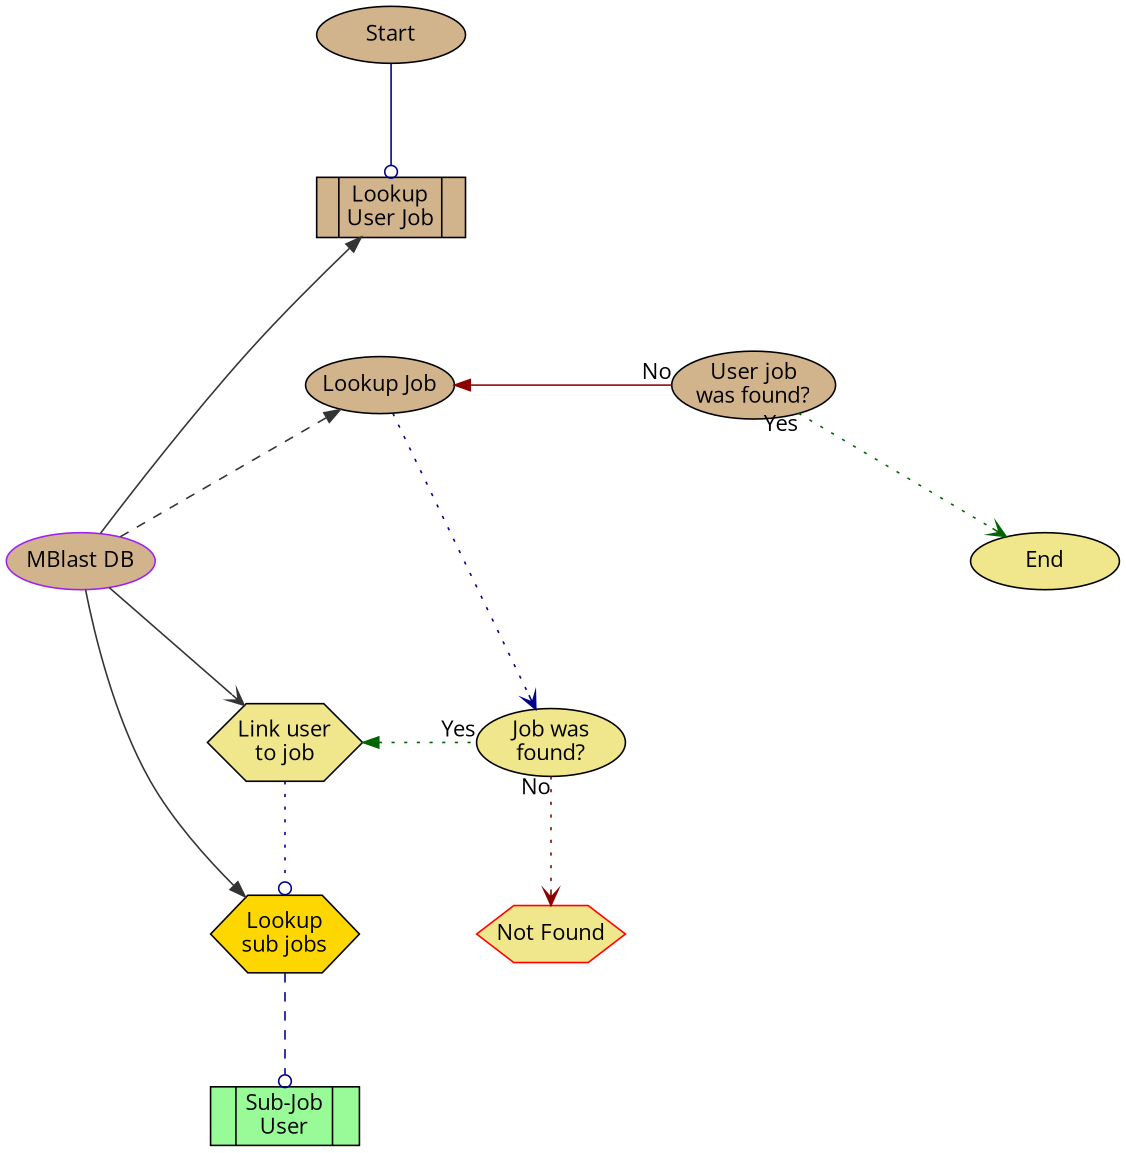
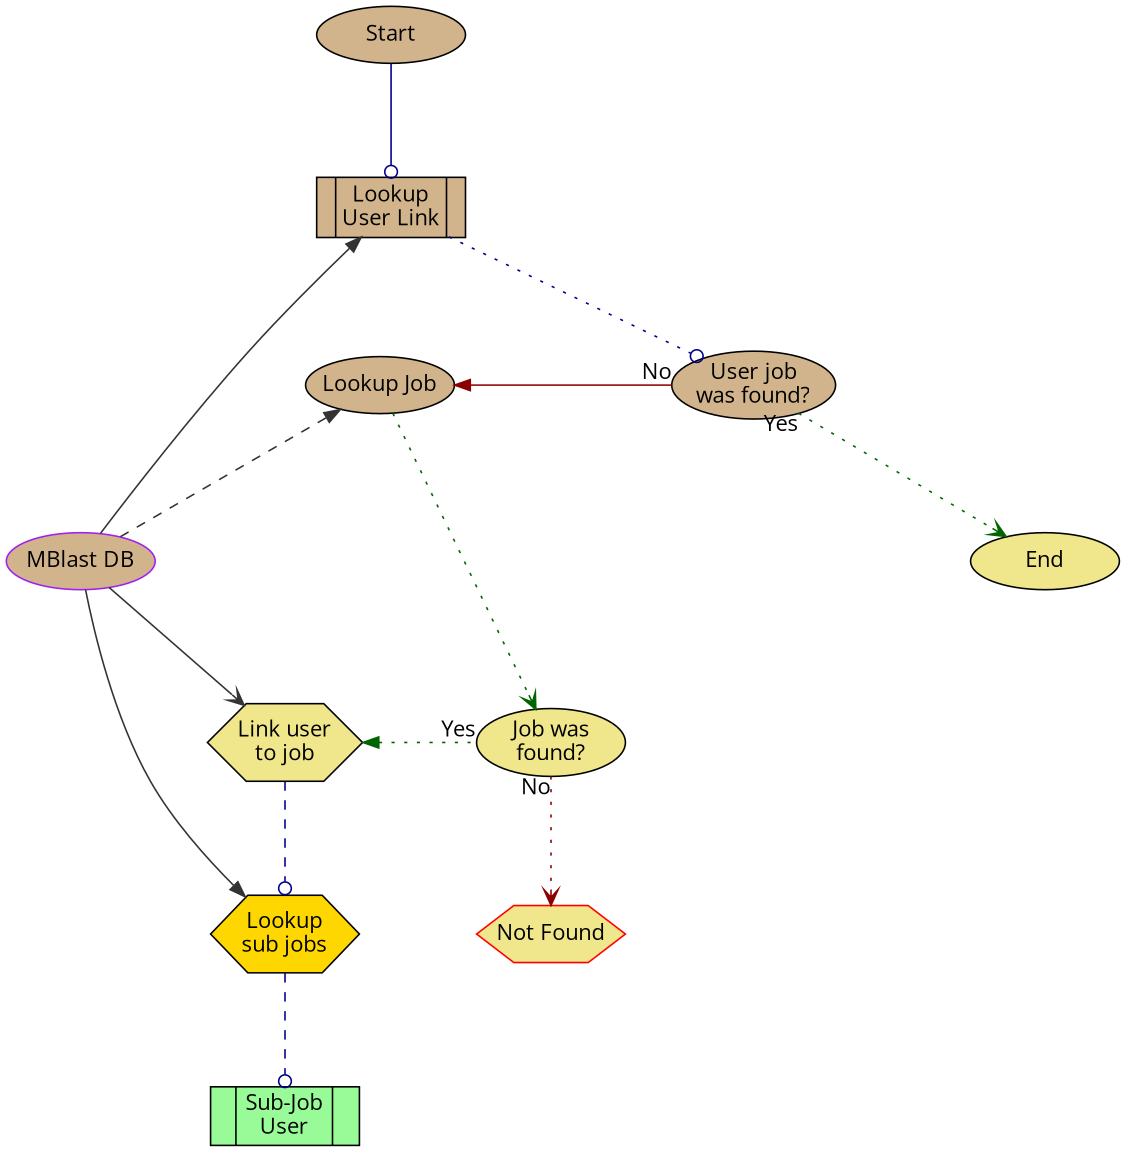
(390, 218) -> (391, 218)
none -> (570, 295)
(461, 554) -> (461, 554)
(285, 831) -> (285, 831)
